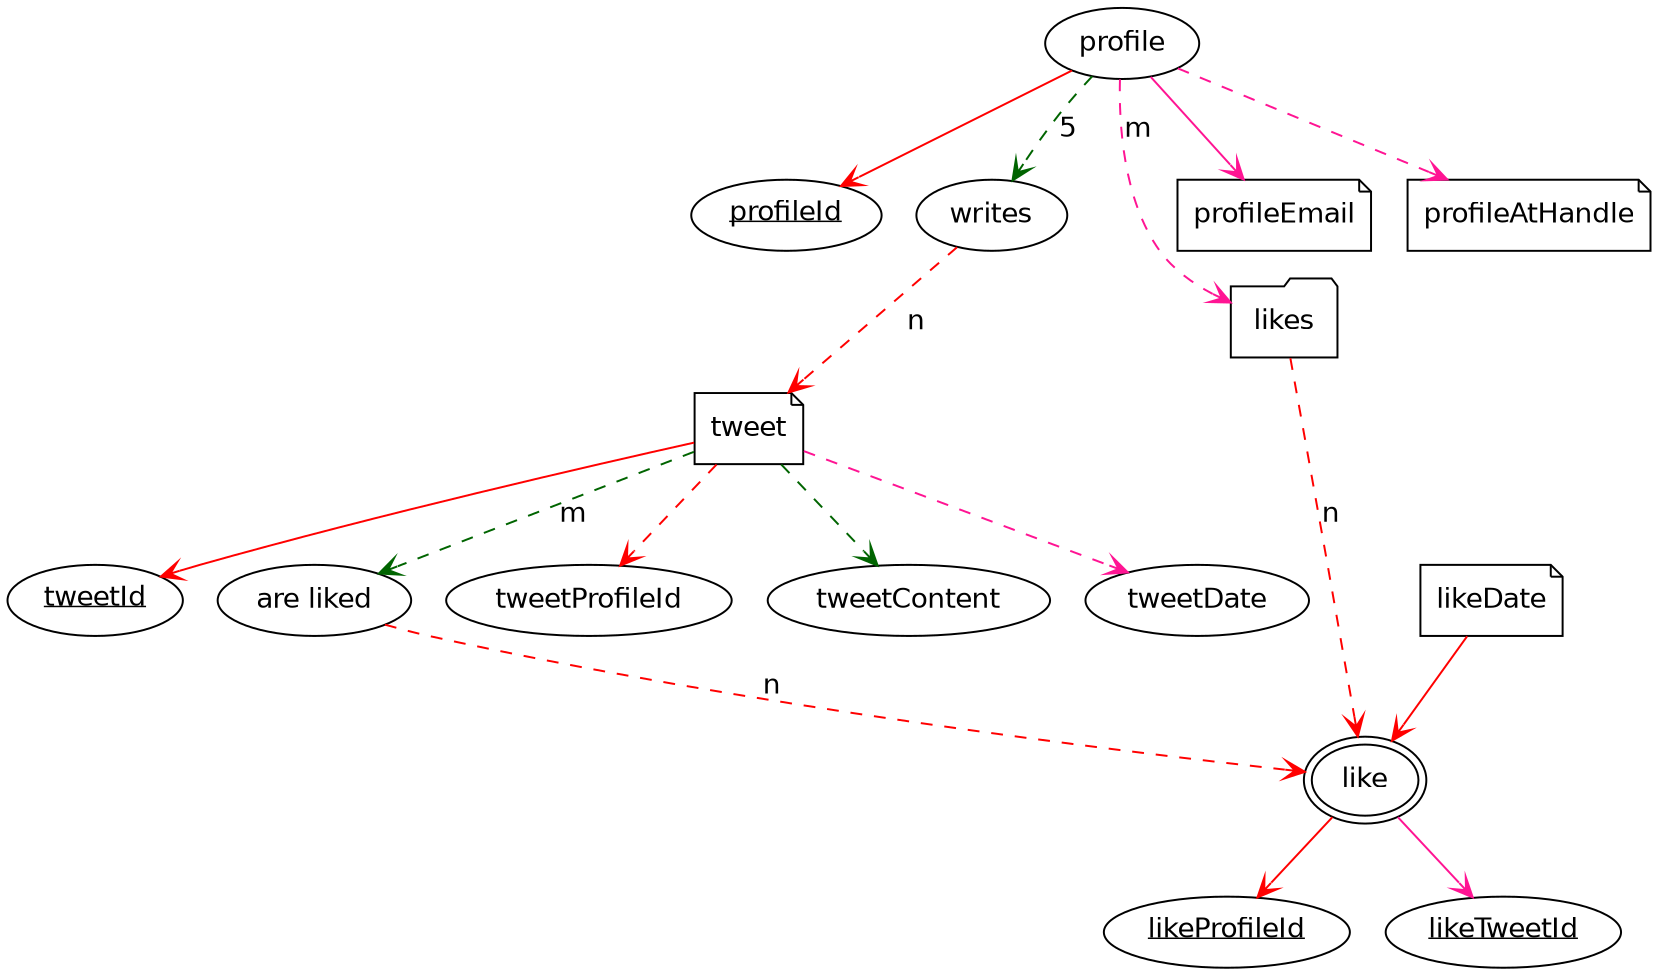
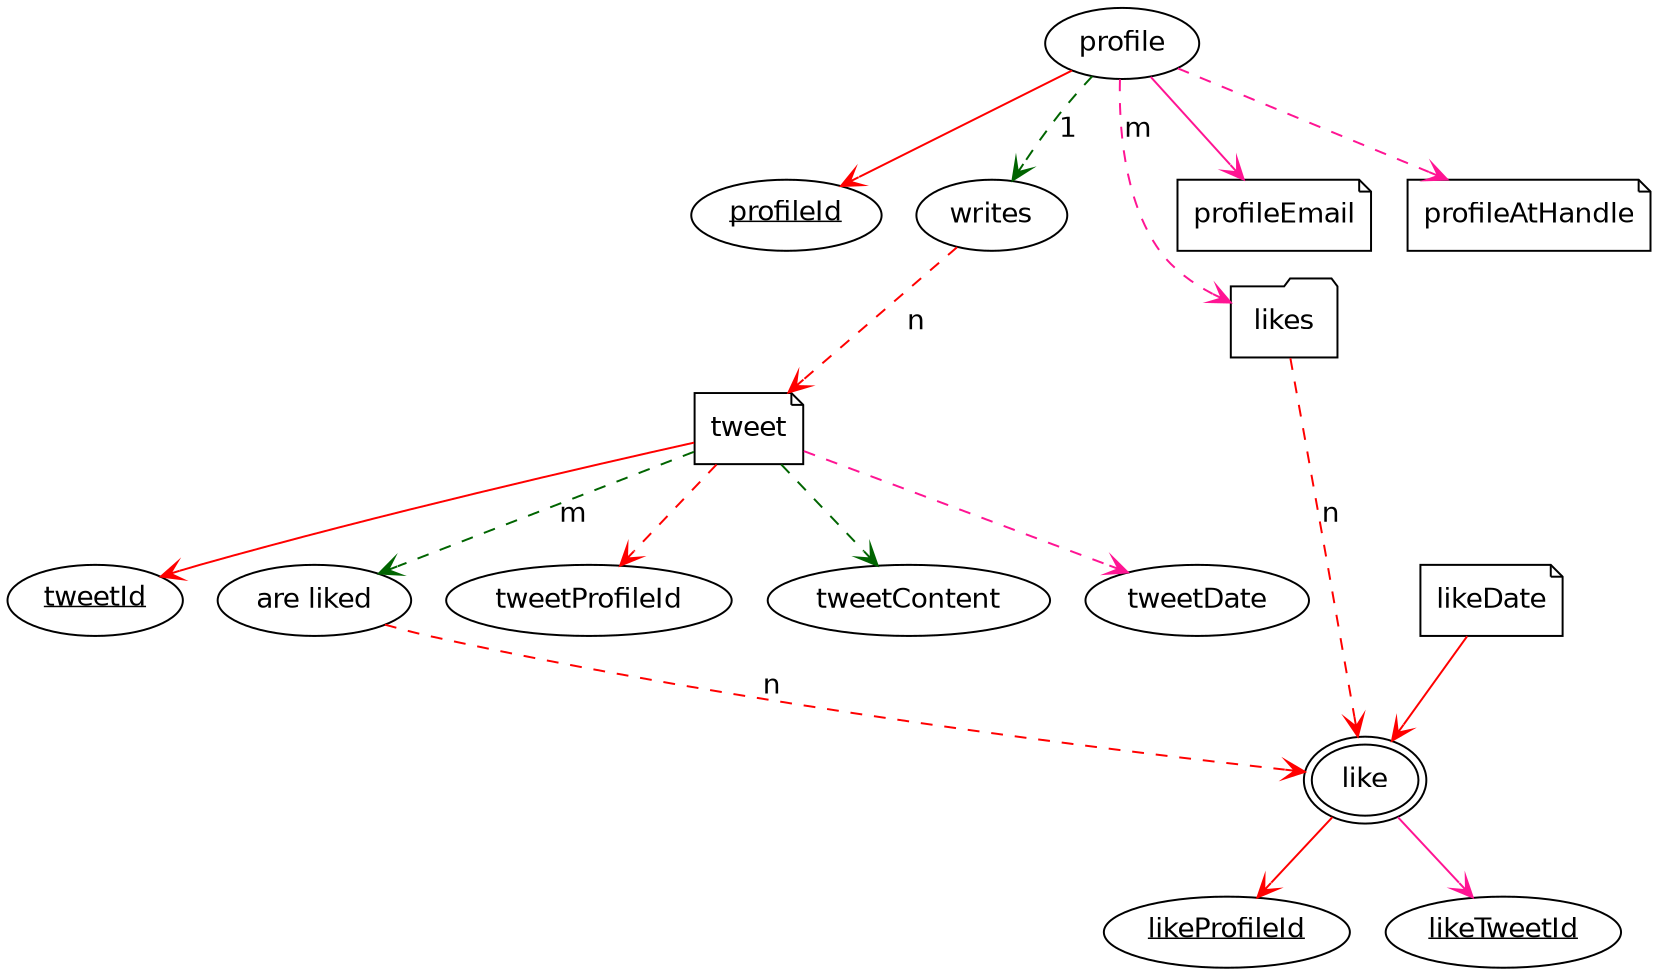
(1069, 129) -> (1069, 129)
